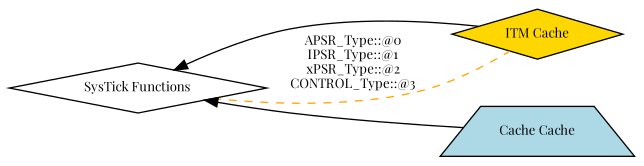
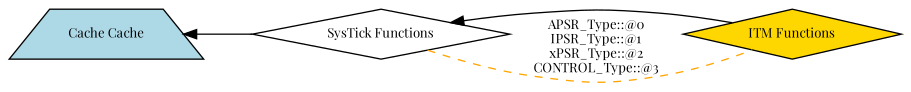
(537, 34) -> (792, 34)
(340, 118) -> (225, 34)
